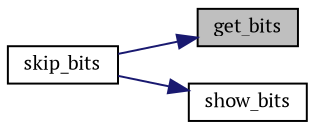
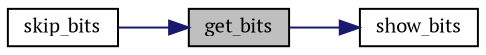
(144, 81) -> (315, 28)
